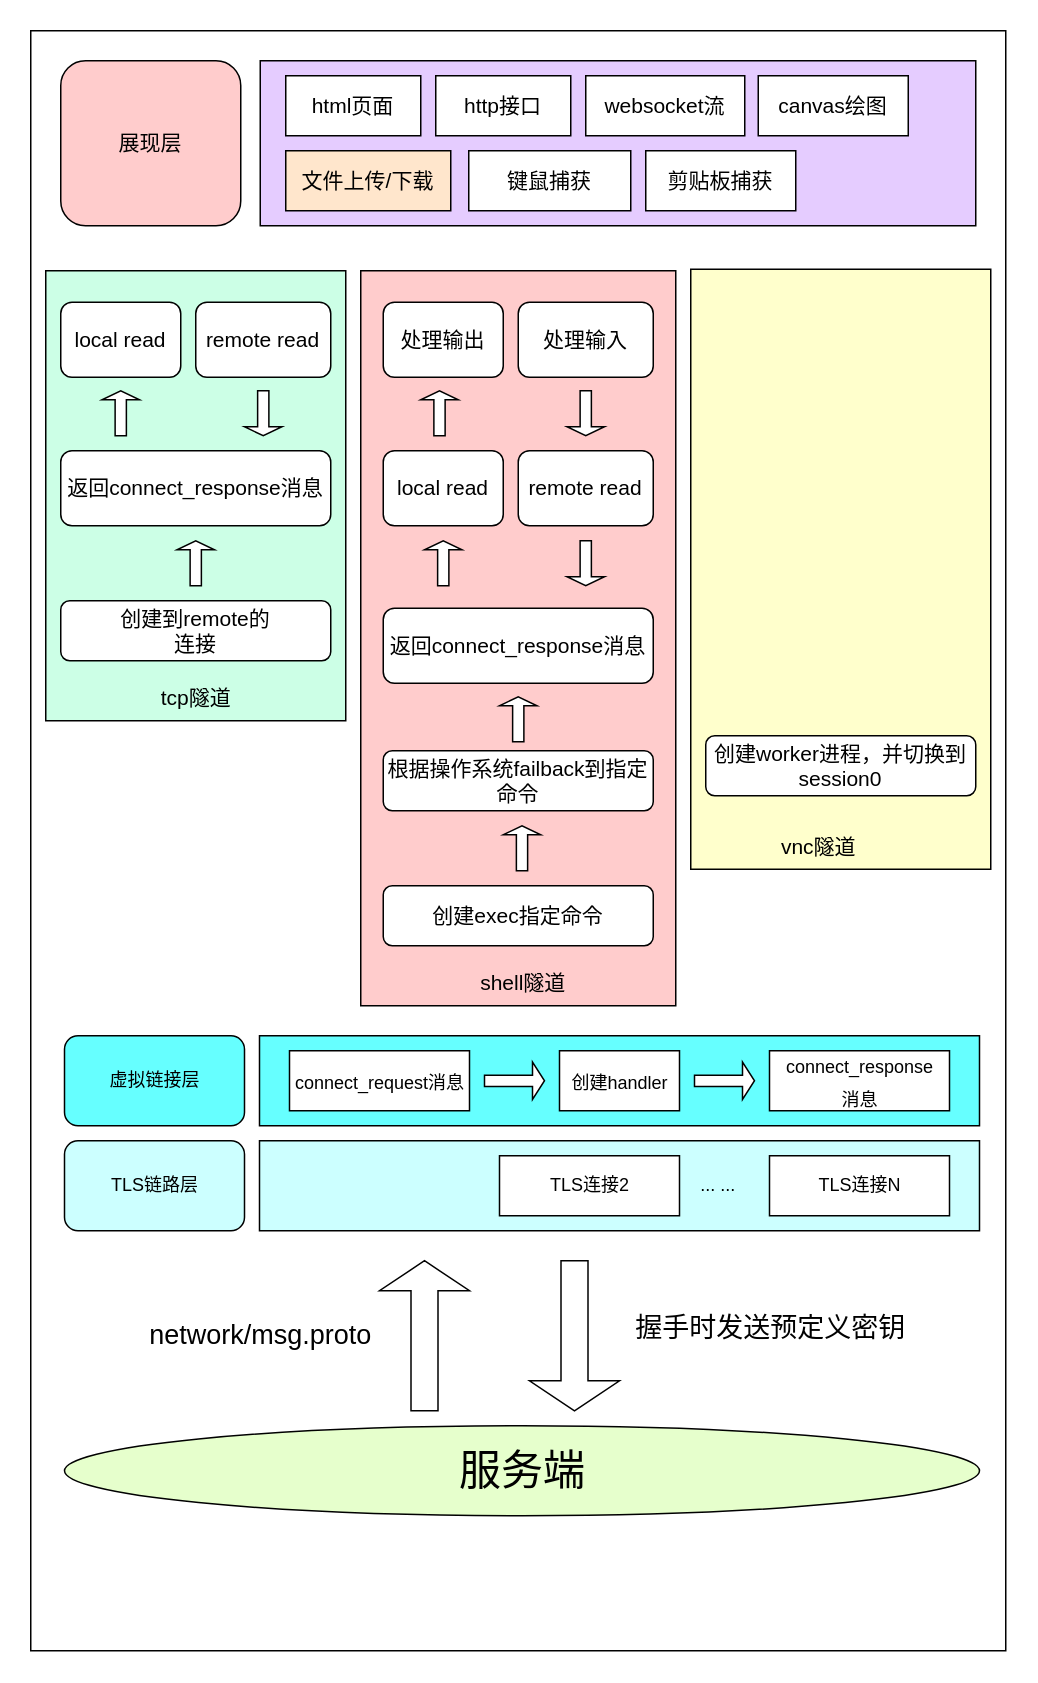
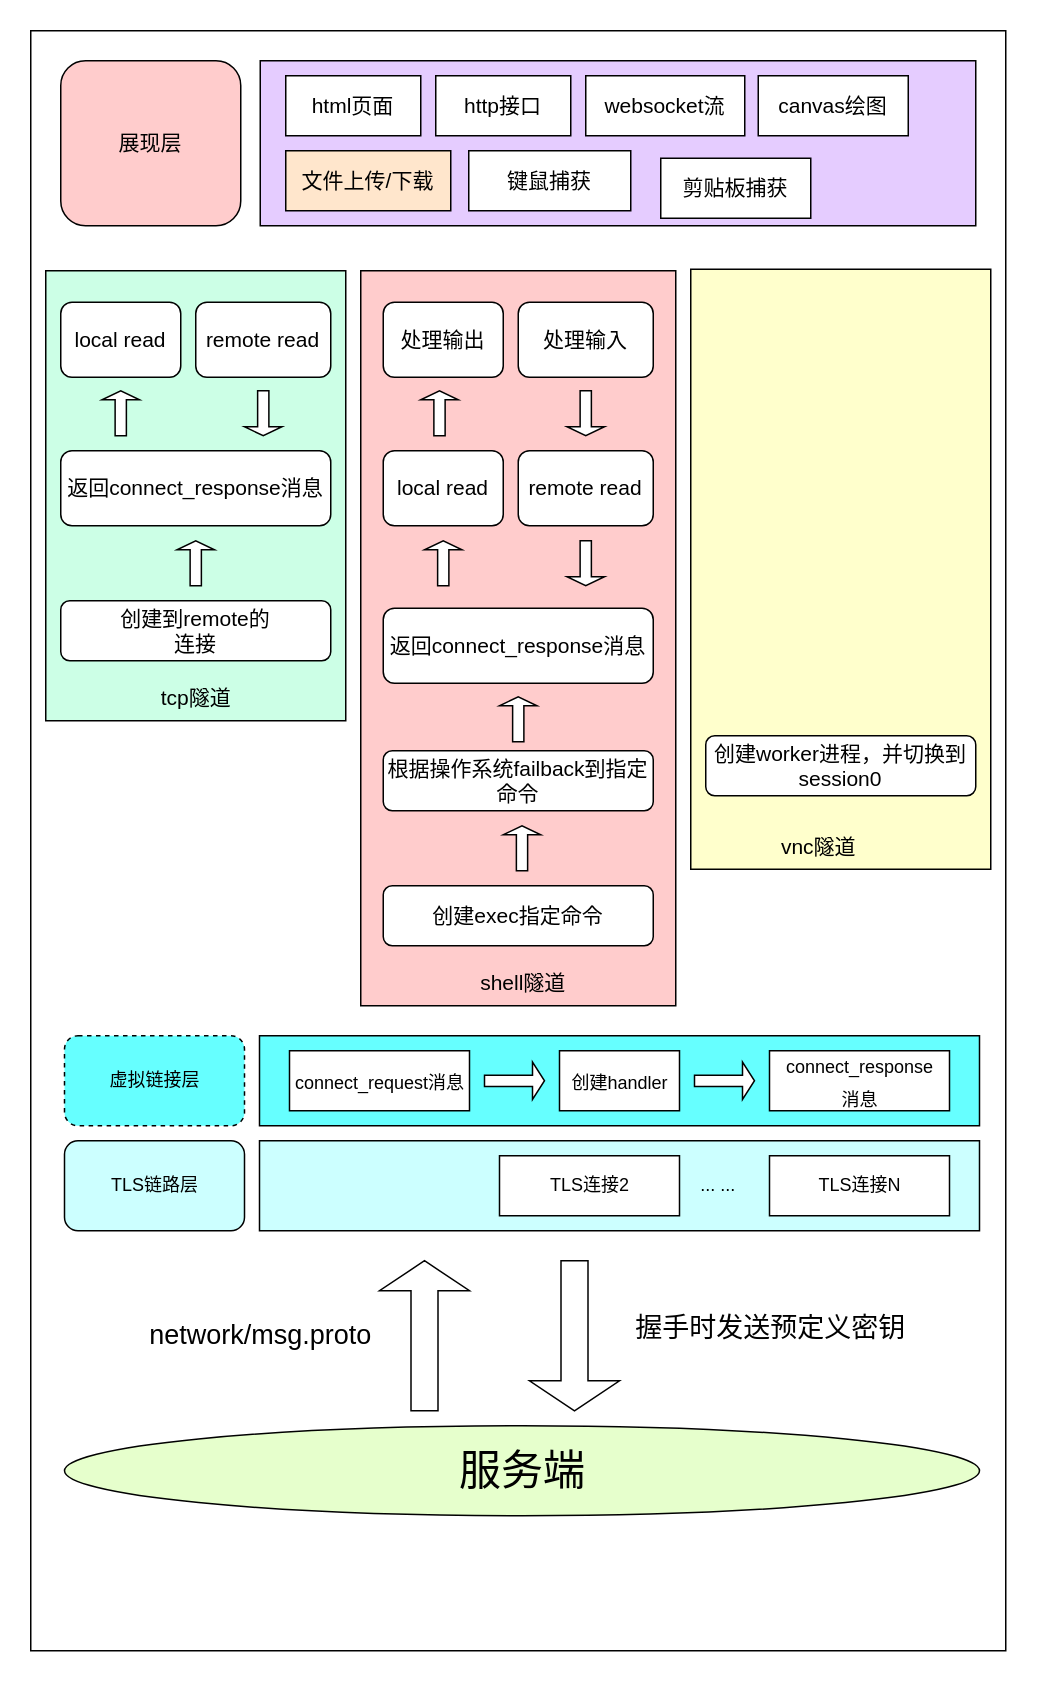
(721, 181) -> (736, 188)
(155, 1081) -> (155, 1081)
